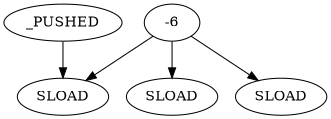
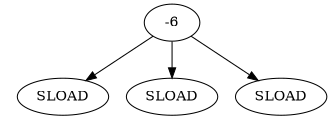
(63, 23) -> none
